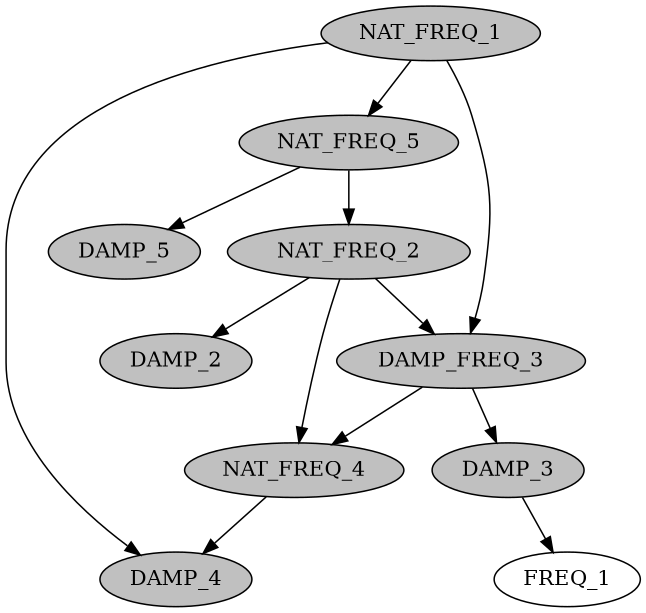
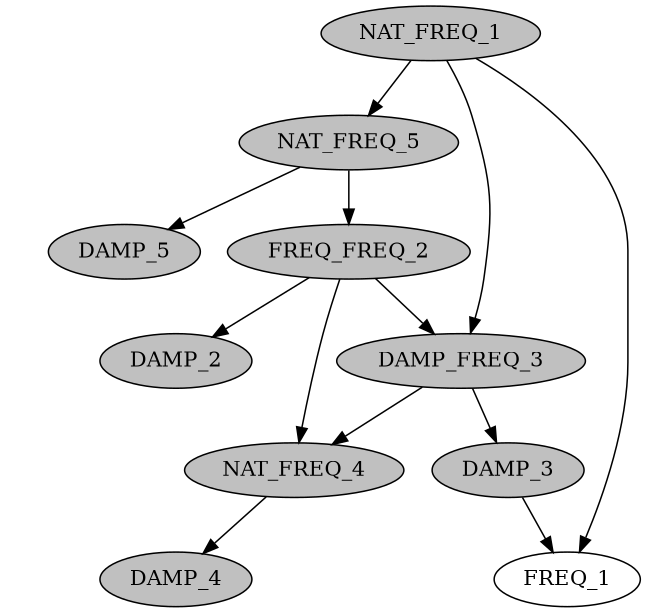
(13, 212) -> (628, 269)
(349, 252) -> (349, 252)
